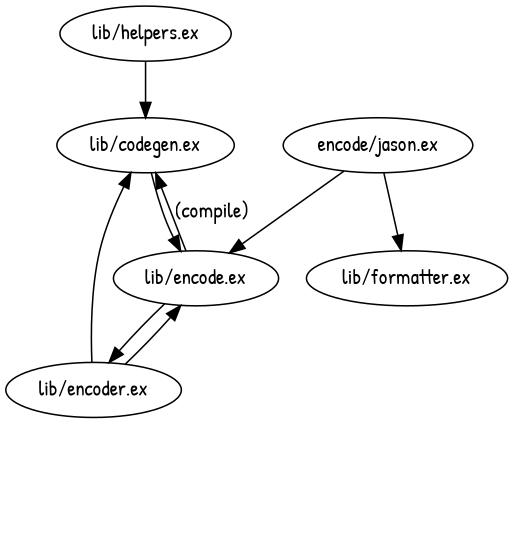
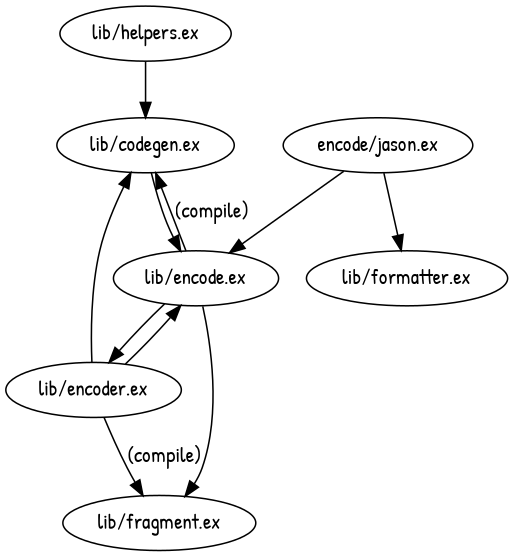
none -> (159, 523)
